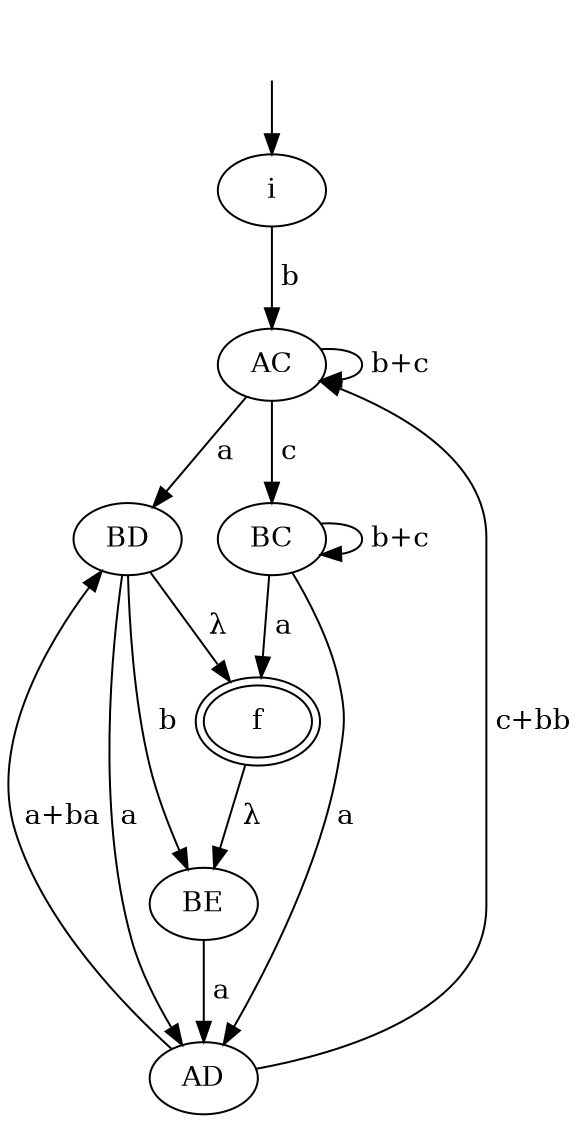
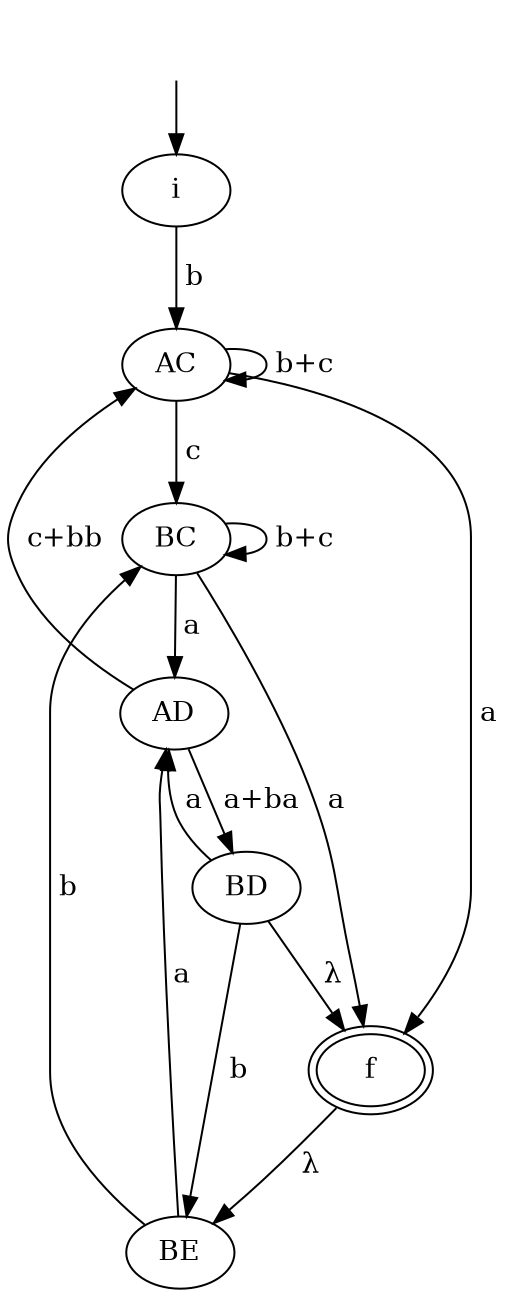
(206, 444) -> (471, 625)
none -> (50, 907)
